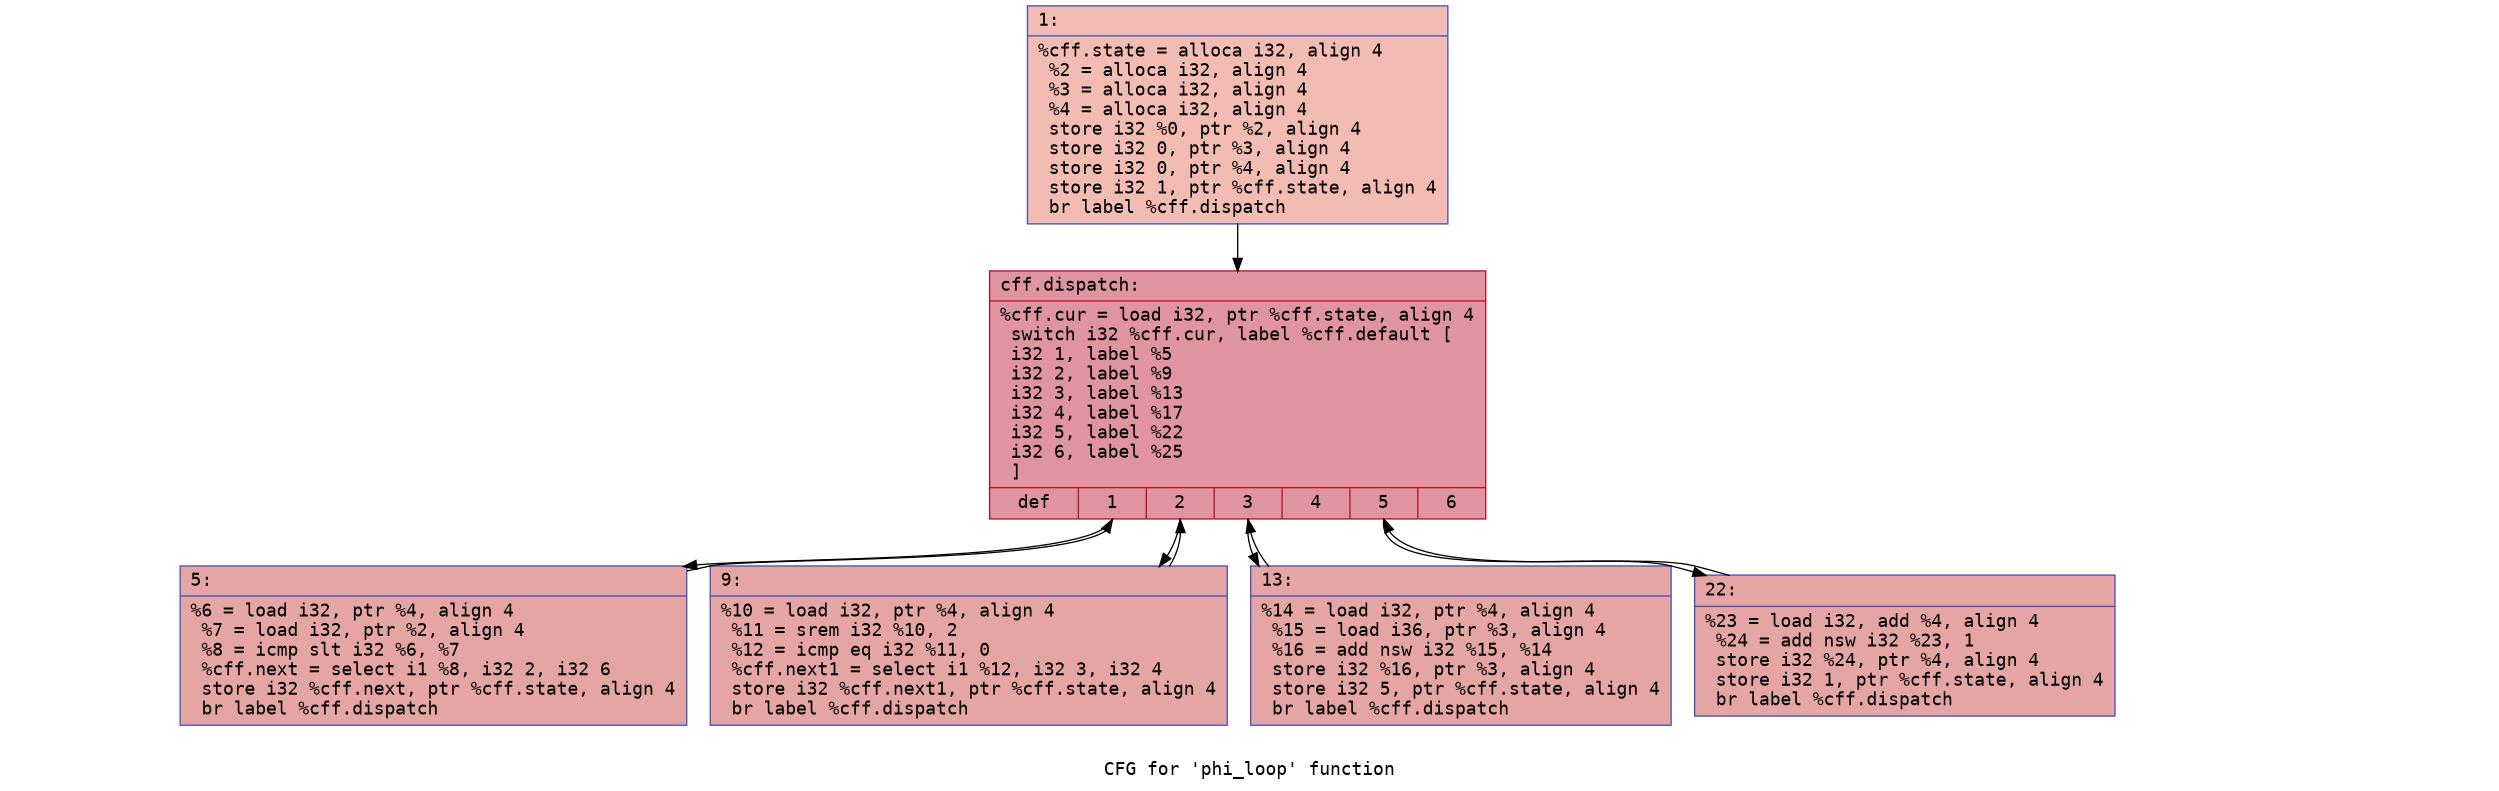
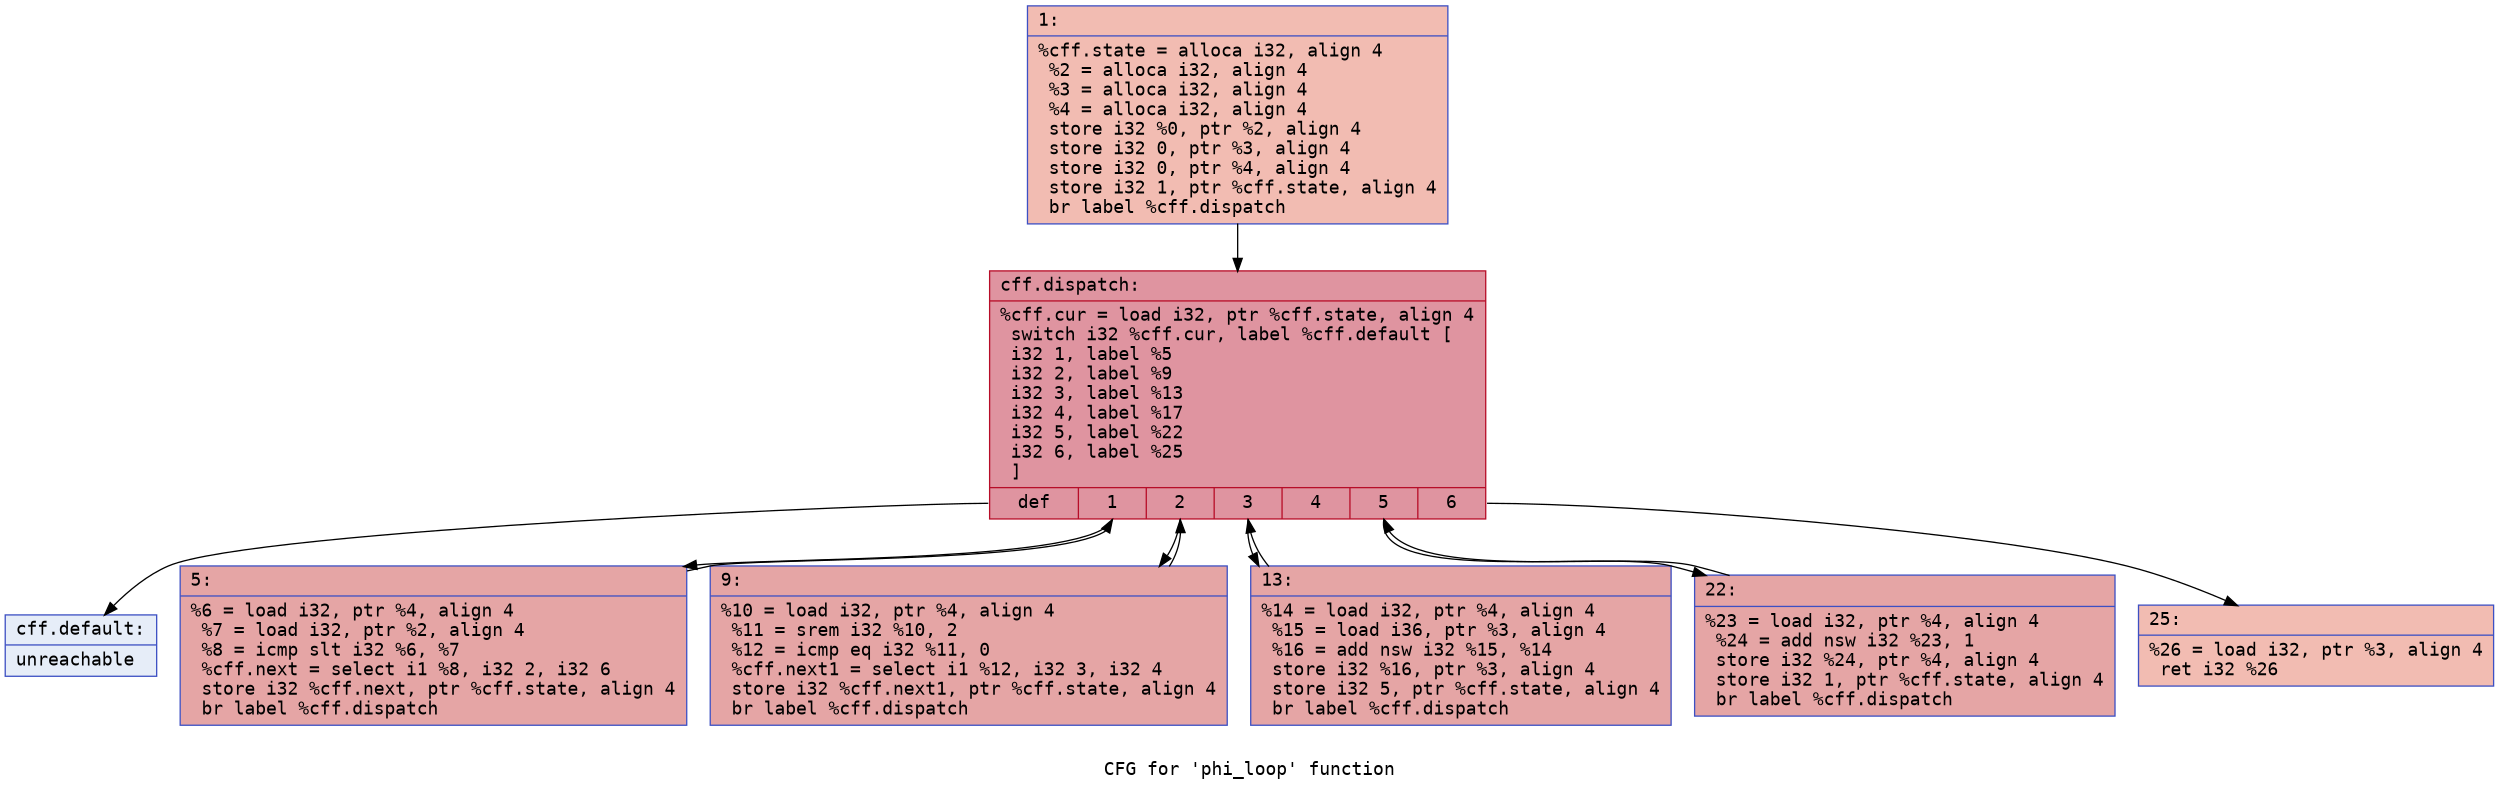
(1872, 621) -> (1872, 621)
none -> (81, 646)
none -> (2316, 646)
